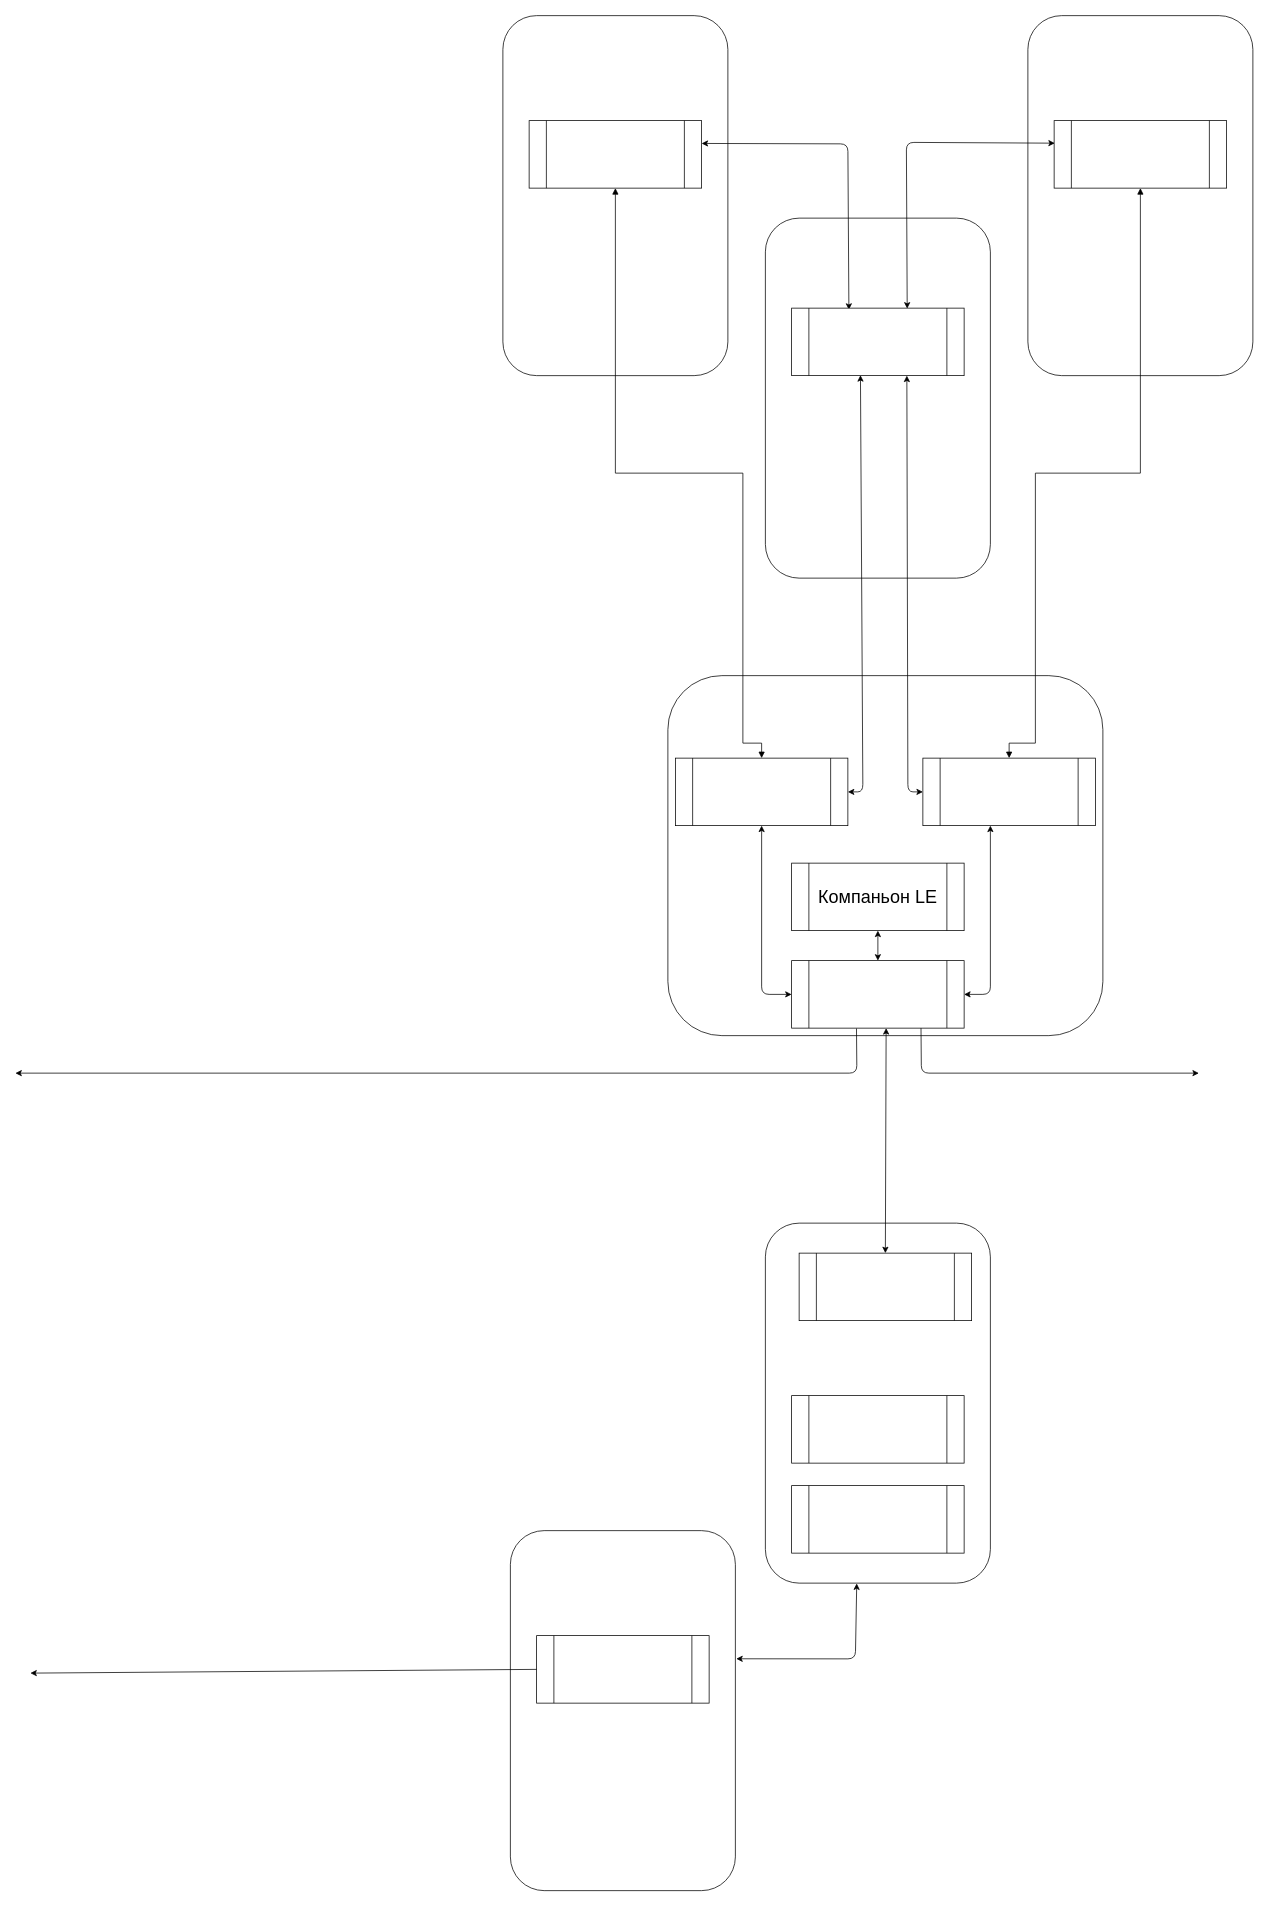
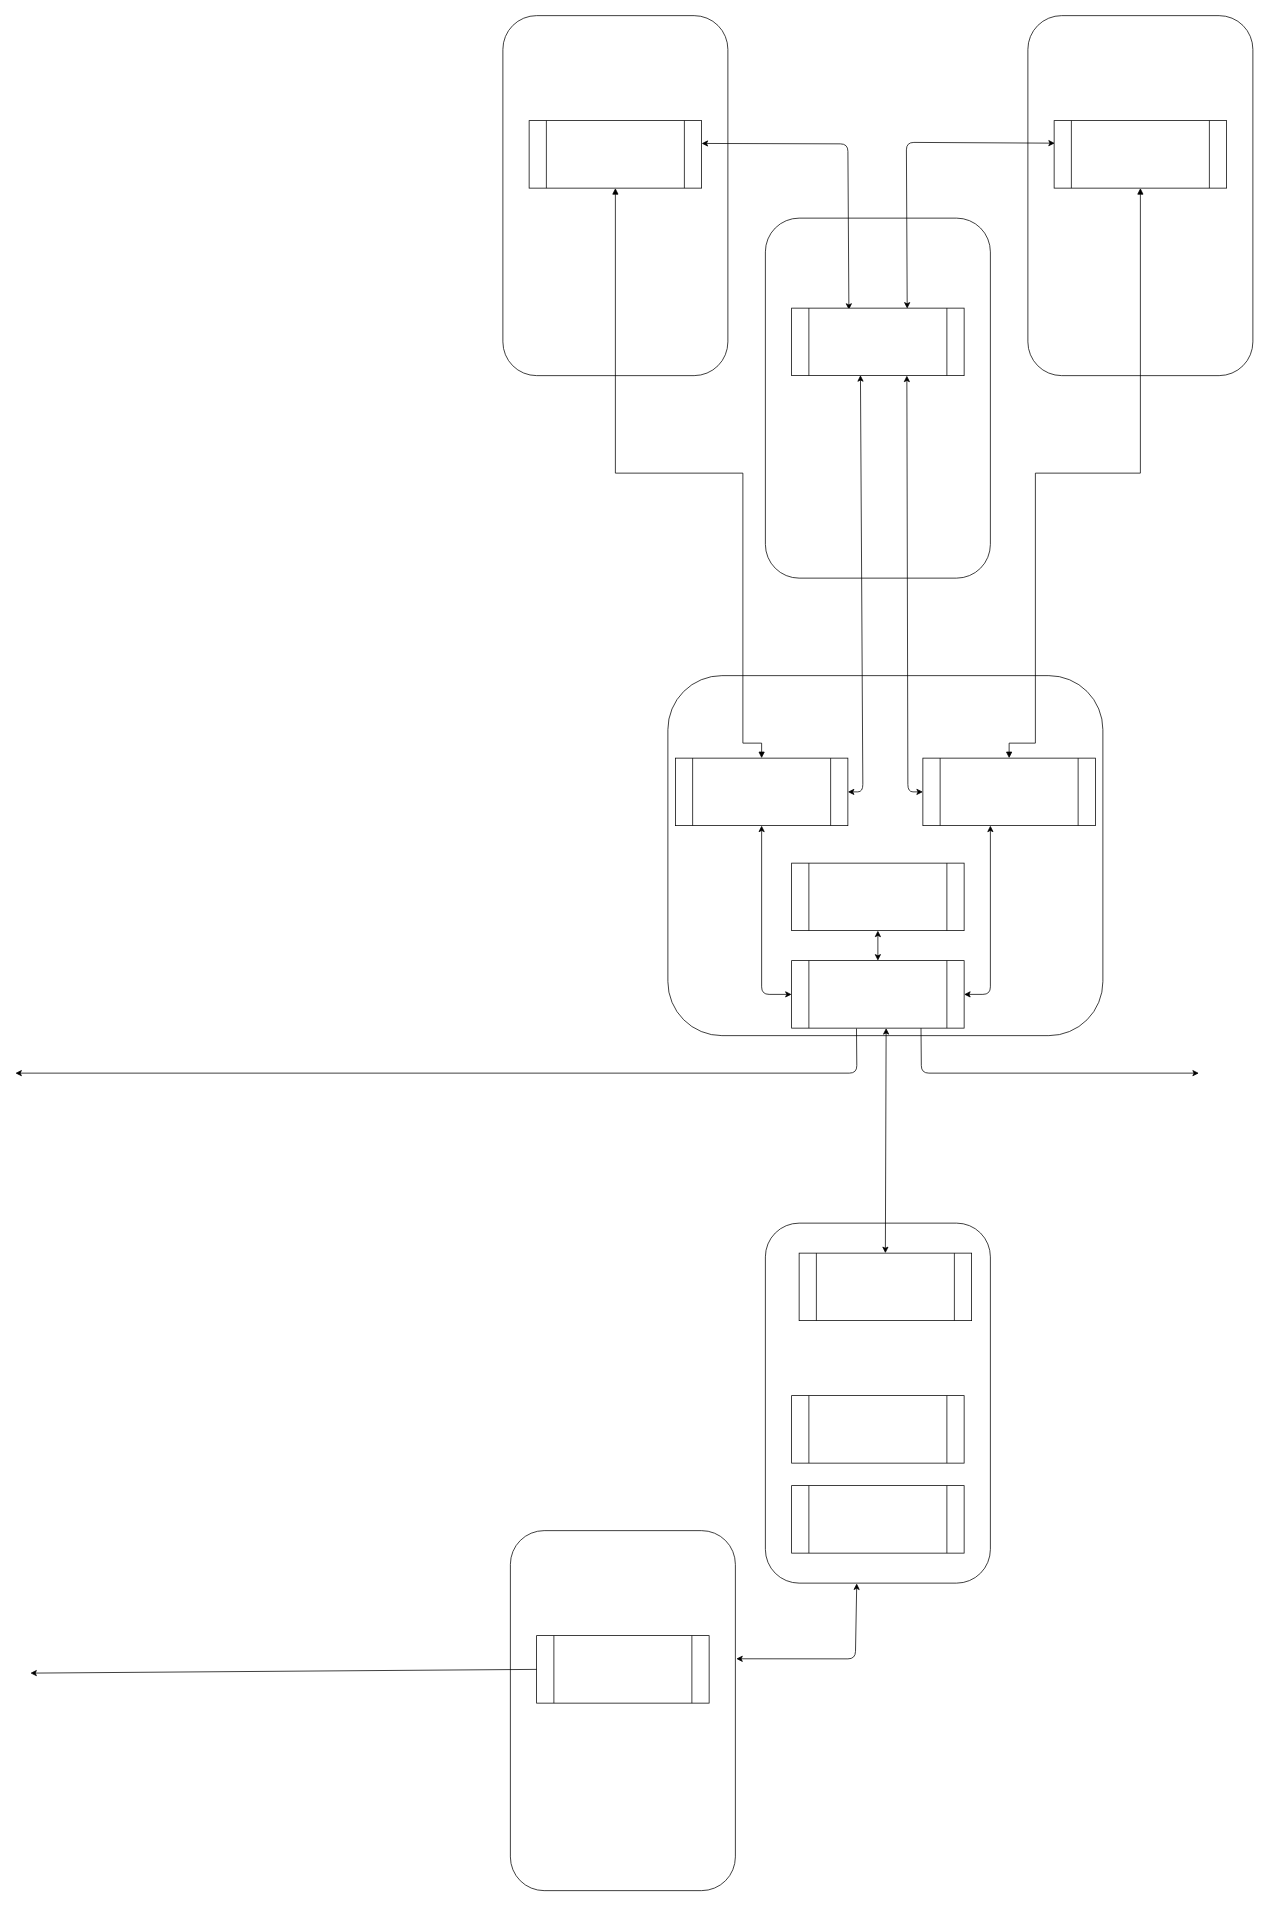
(878, 897) -> none
